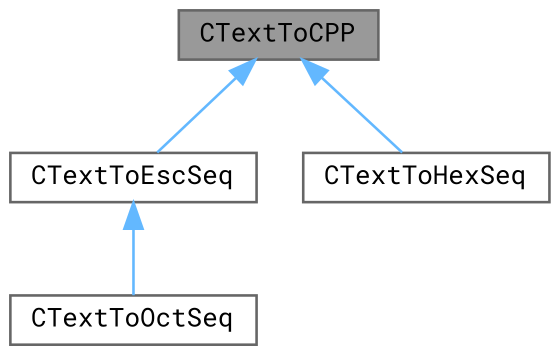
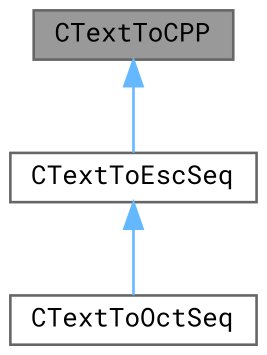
(426, 178) -> none
